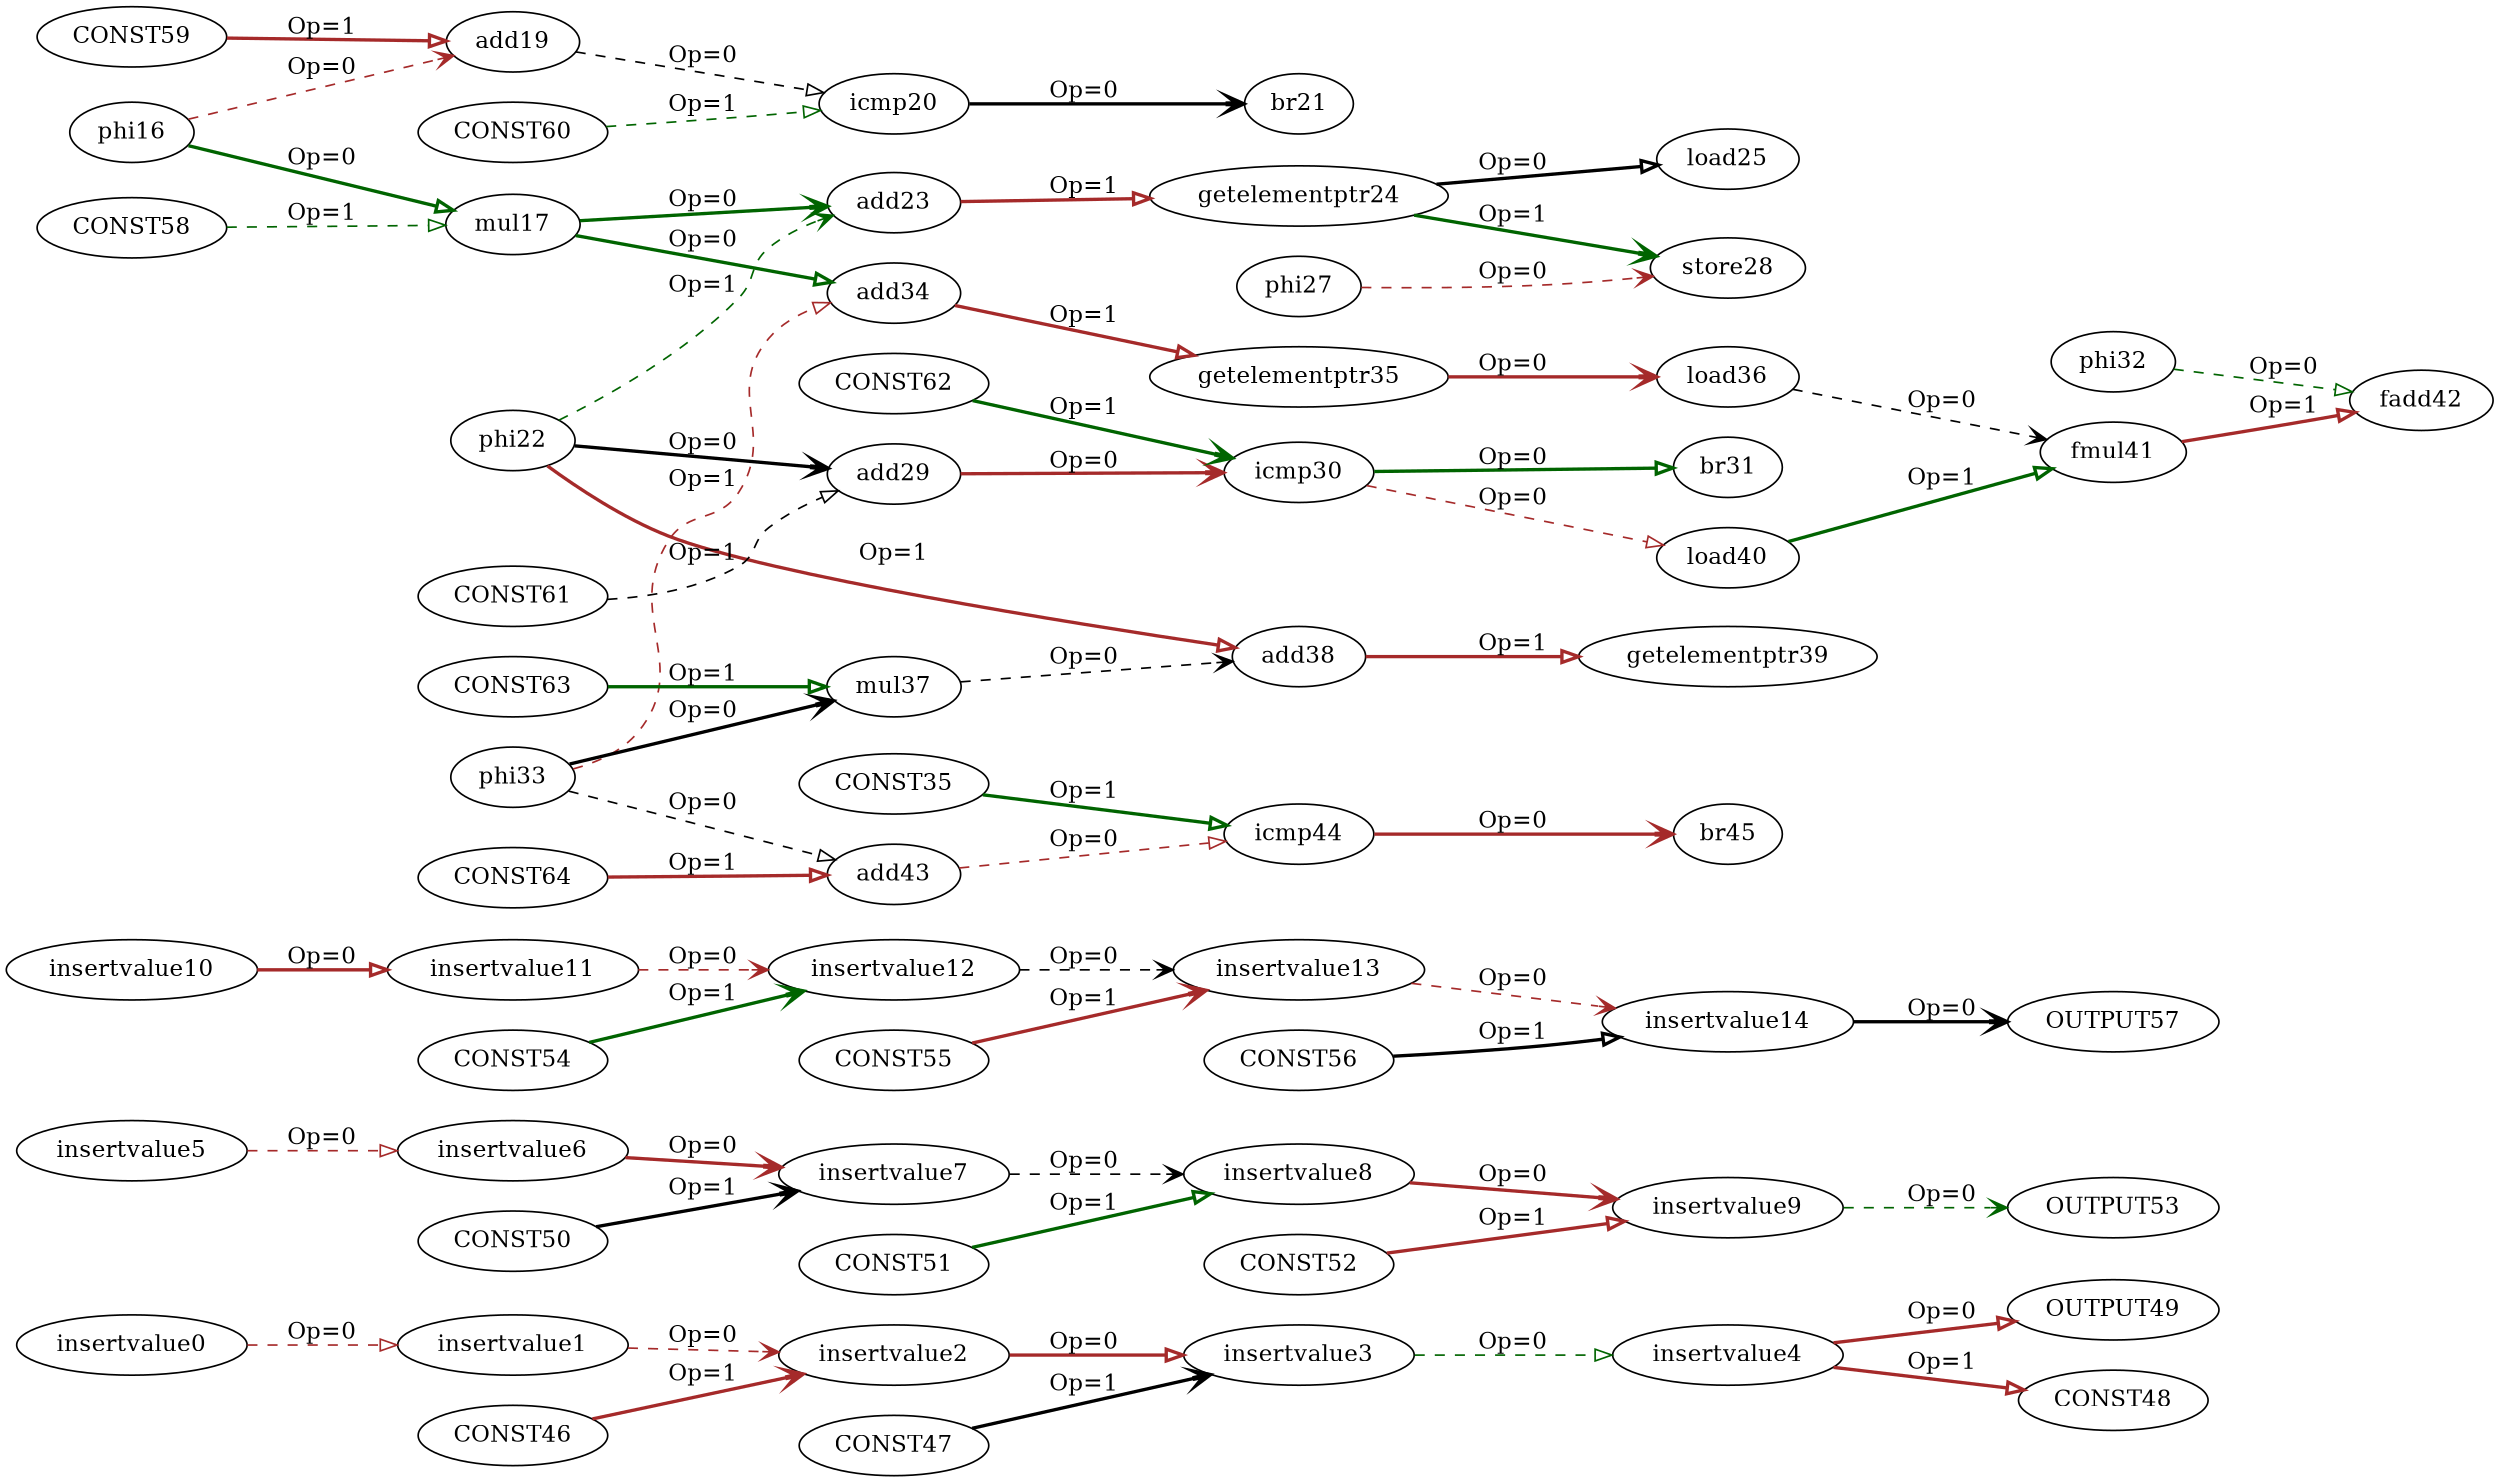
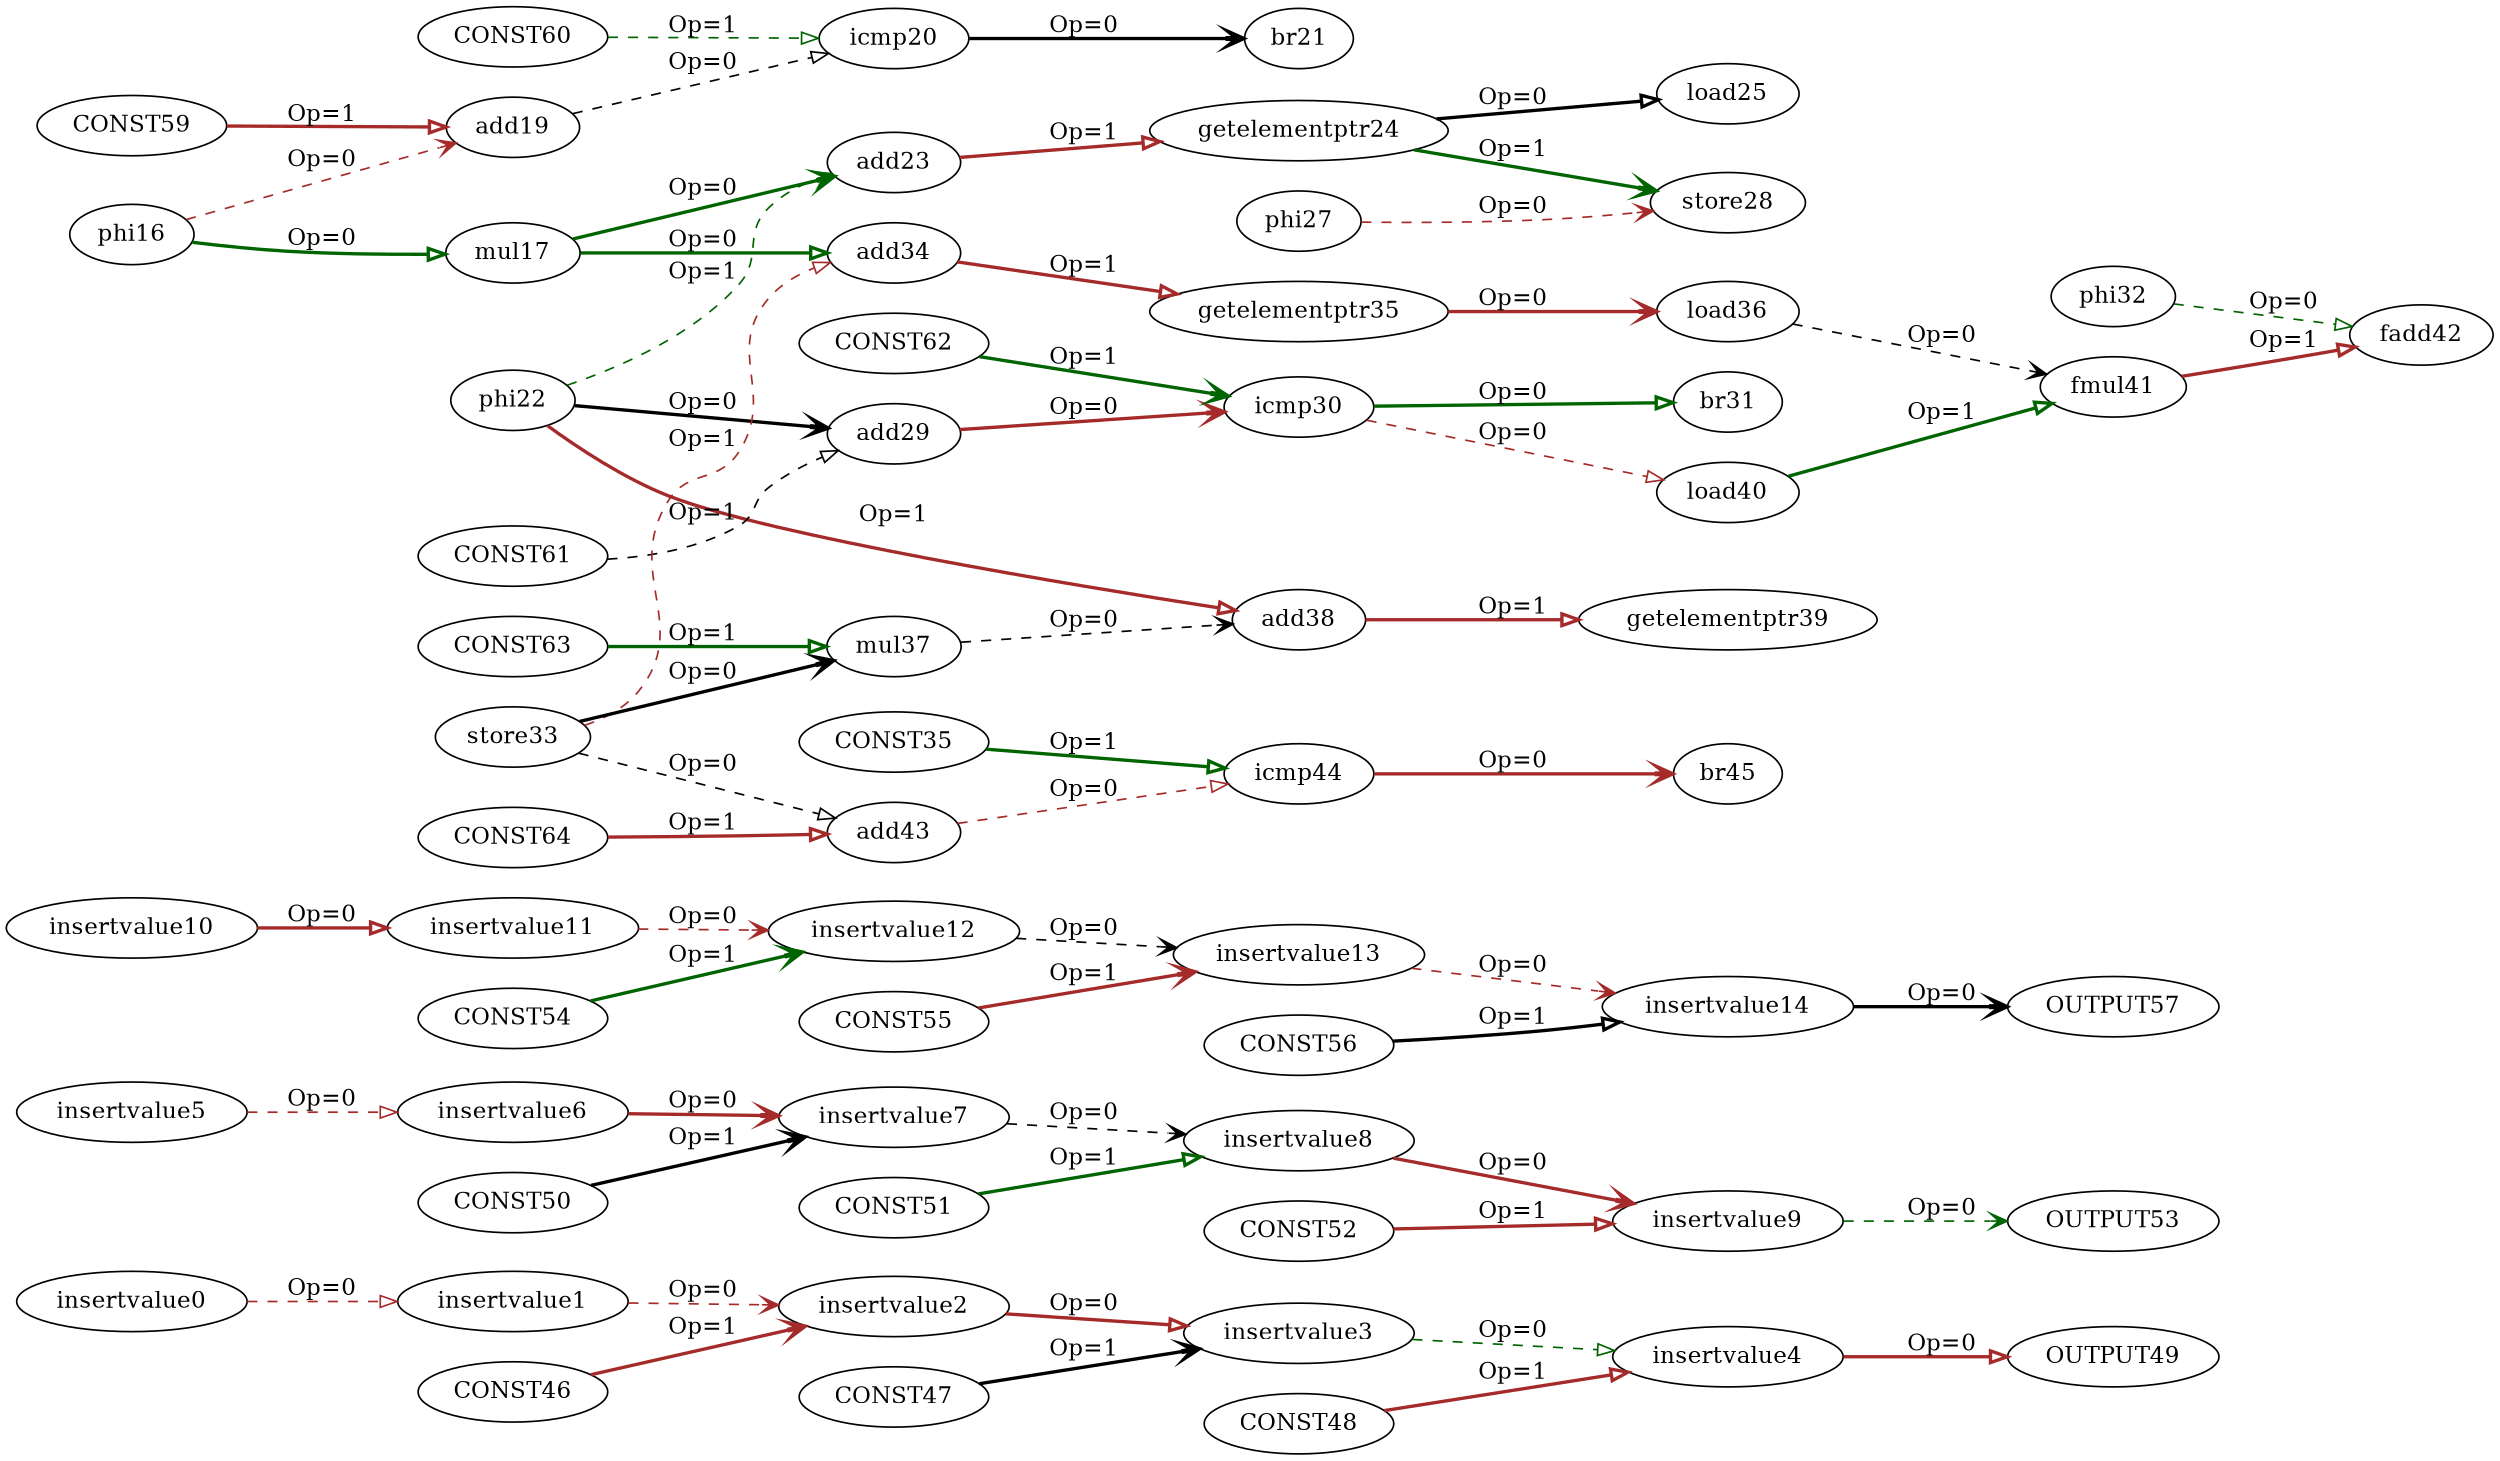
(132, 228) -> none
(513, 777) -> (513, 737)
(1920, 1378) -> (1498, 1393)
